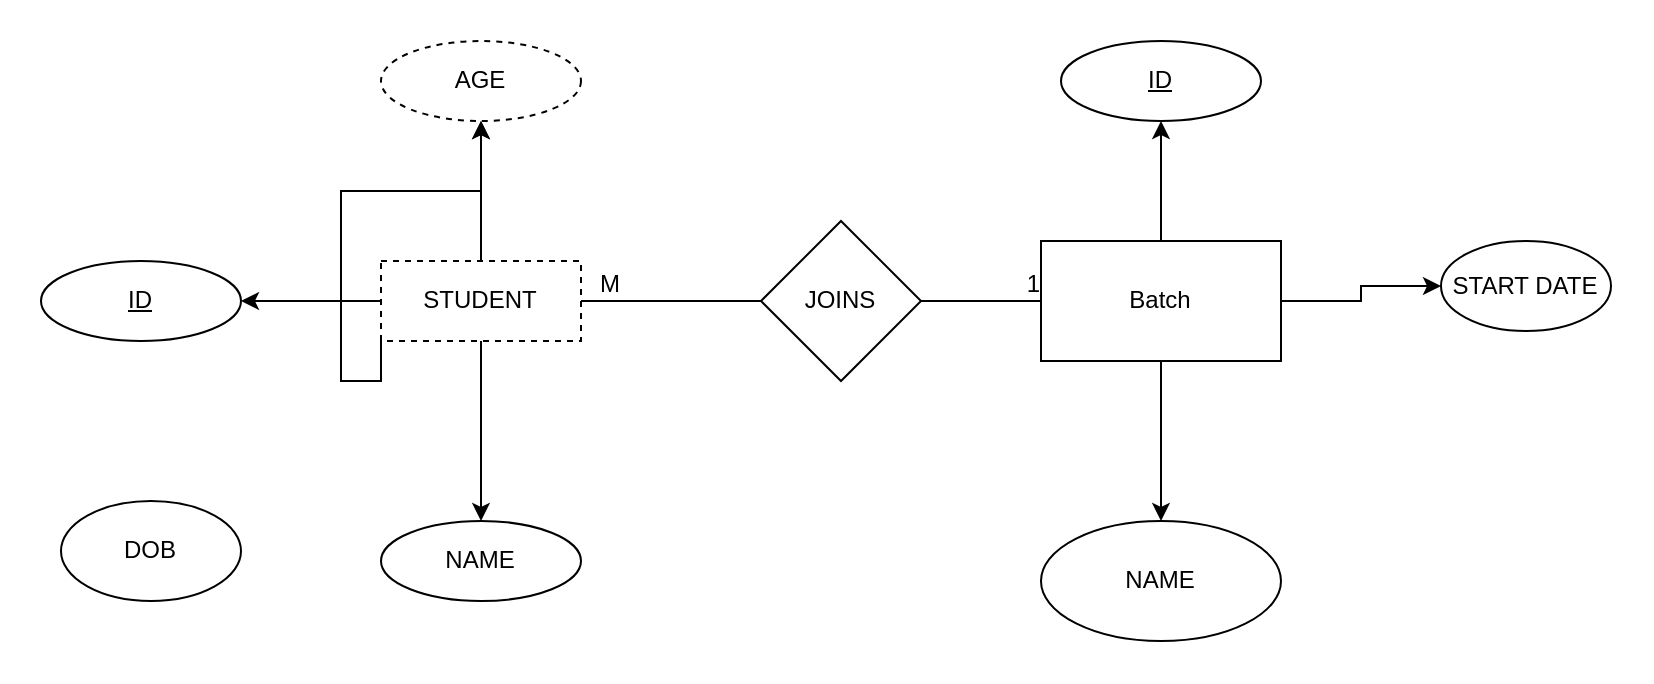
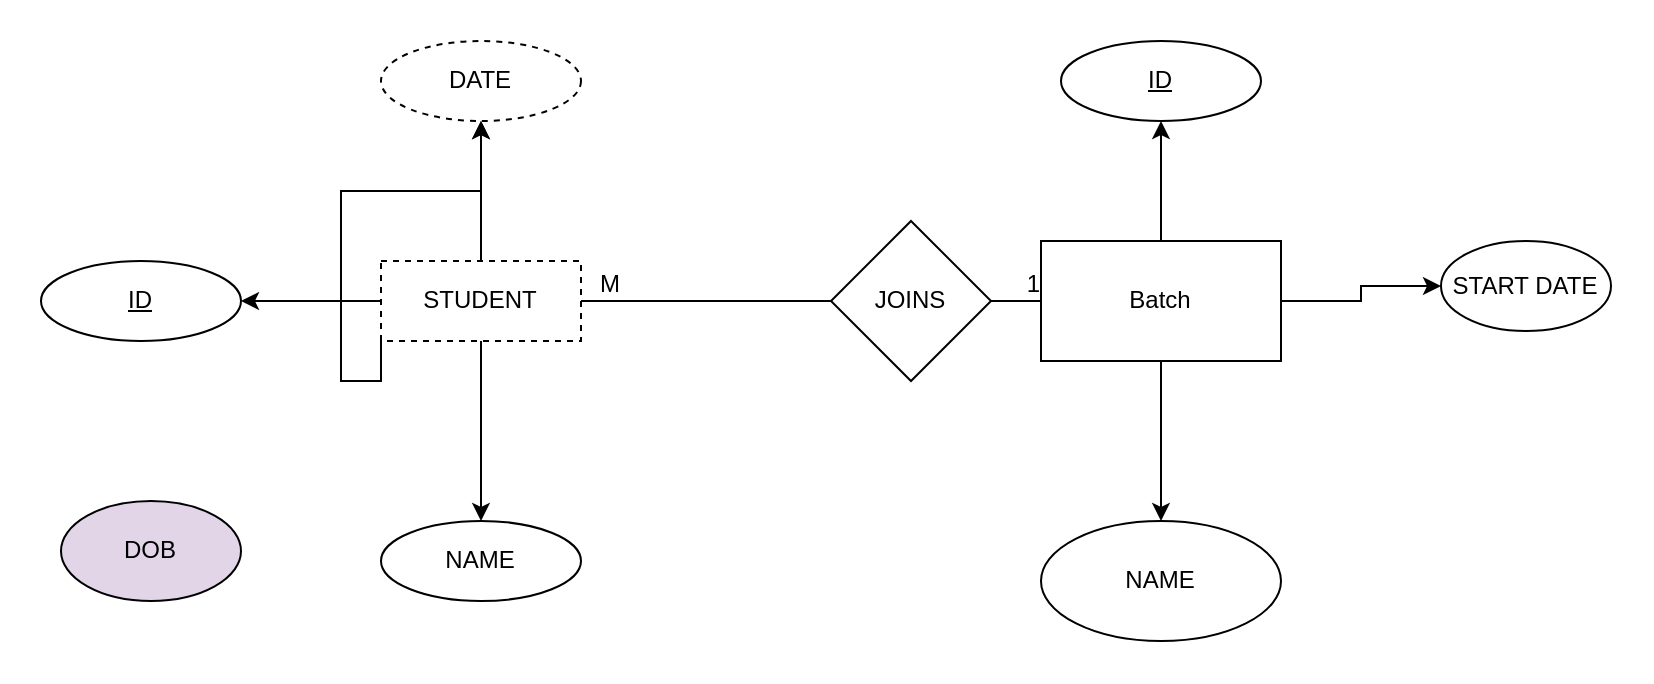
(481, 81) -> (481, 81)
(841, 301) -> (911, 301)
(151, 551) -> (151, 551)
